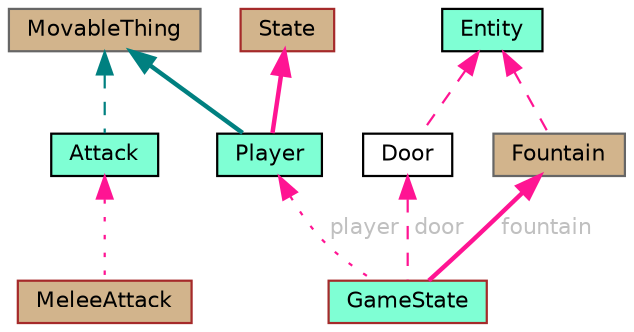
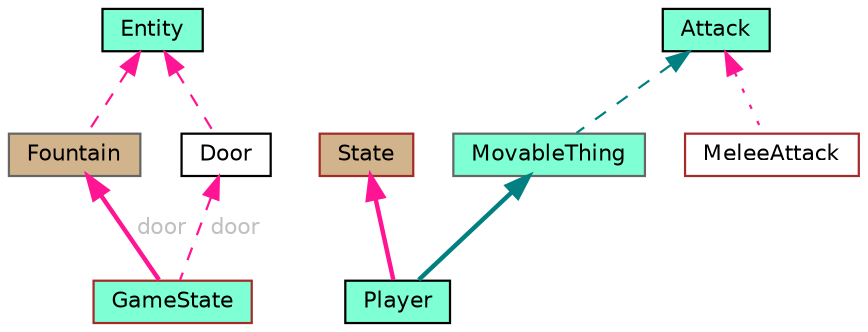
(105, 30) -> (549, 155)
(105, 104) -> (624, 99)
(544, 228) -> (158, 228)
(327, 244) -> none
(105, 302) -> (772, 155)
